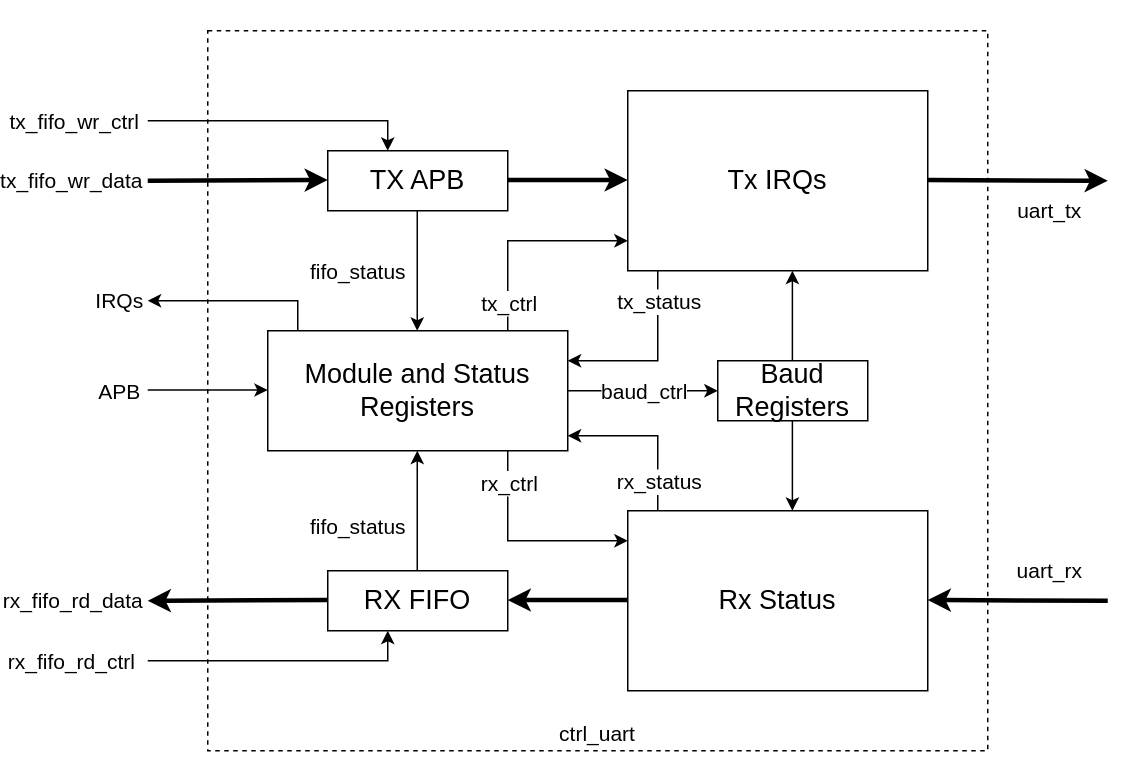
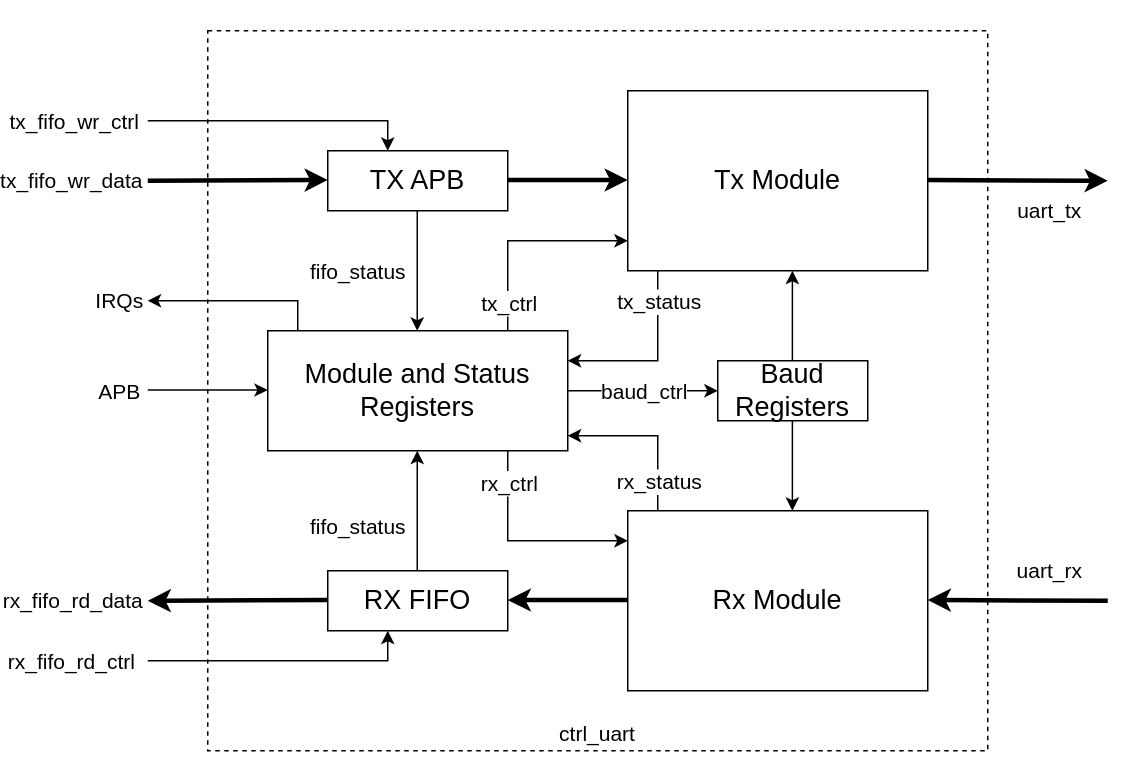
(778, 181) -> (778, 181)
(778, 601) -> (778, 601)
